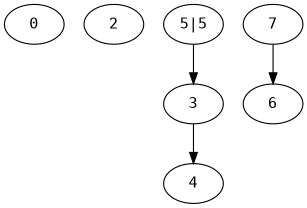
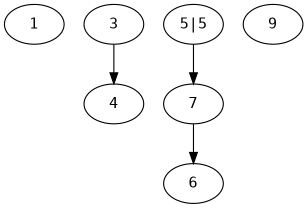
(34, 24) -> none
none -> (34, 24)
(114, 24) -> none
none -> (273, 24)
(193, 59) -> (193, 59)
